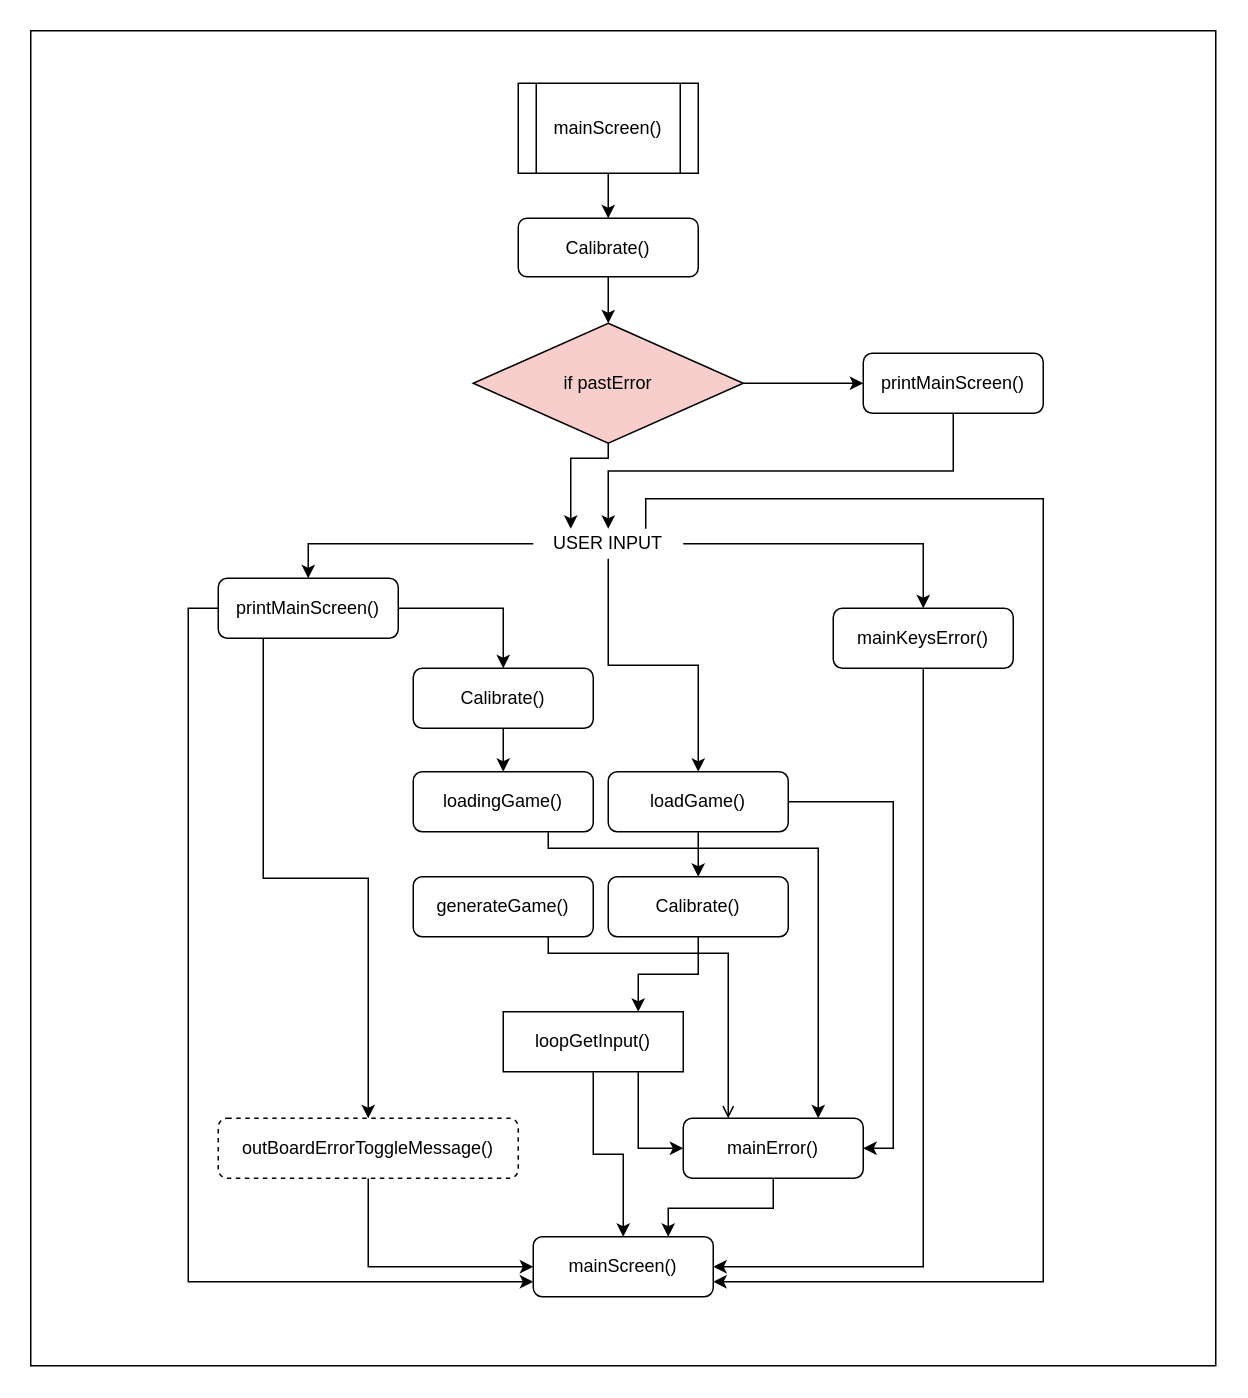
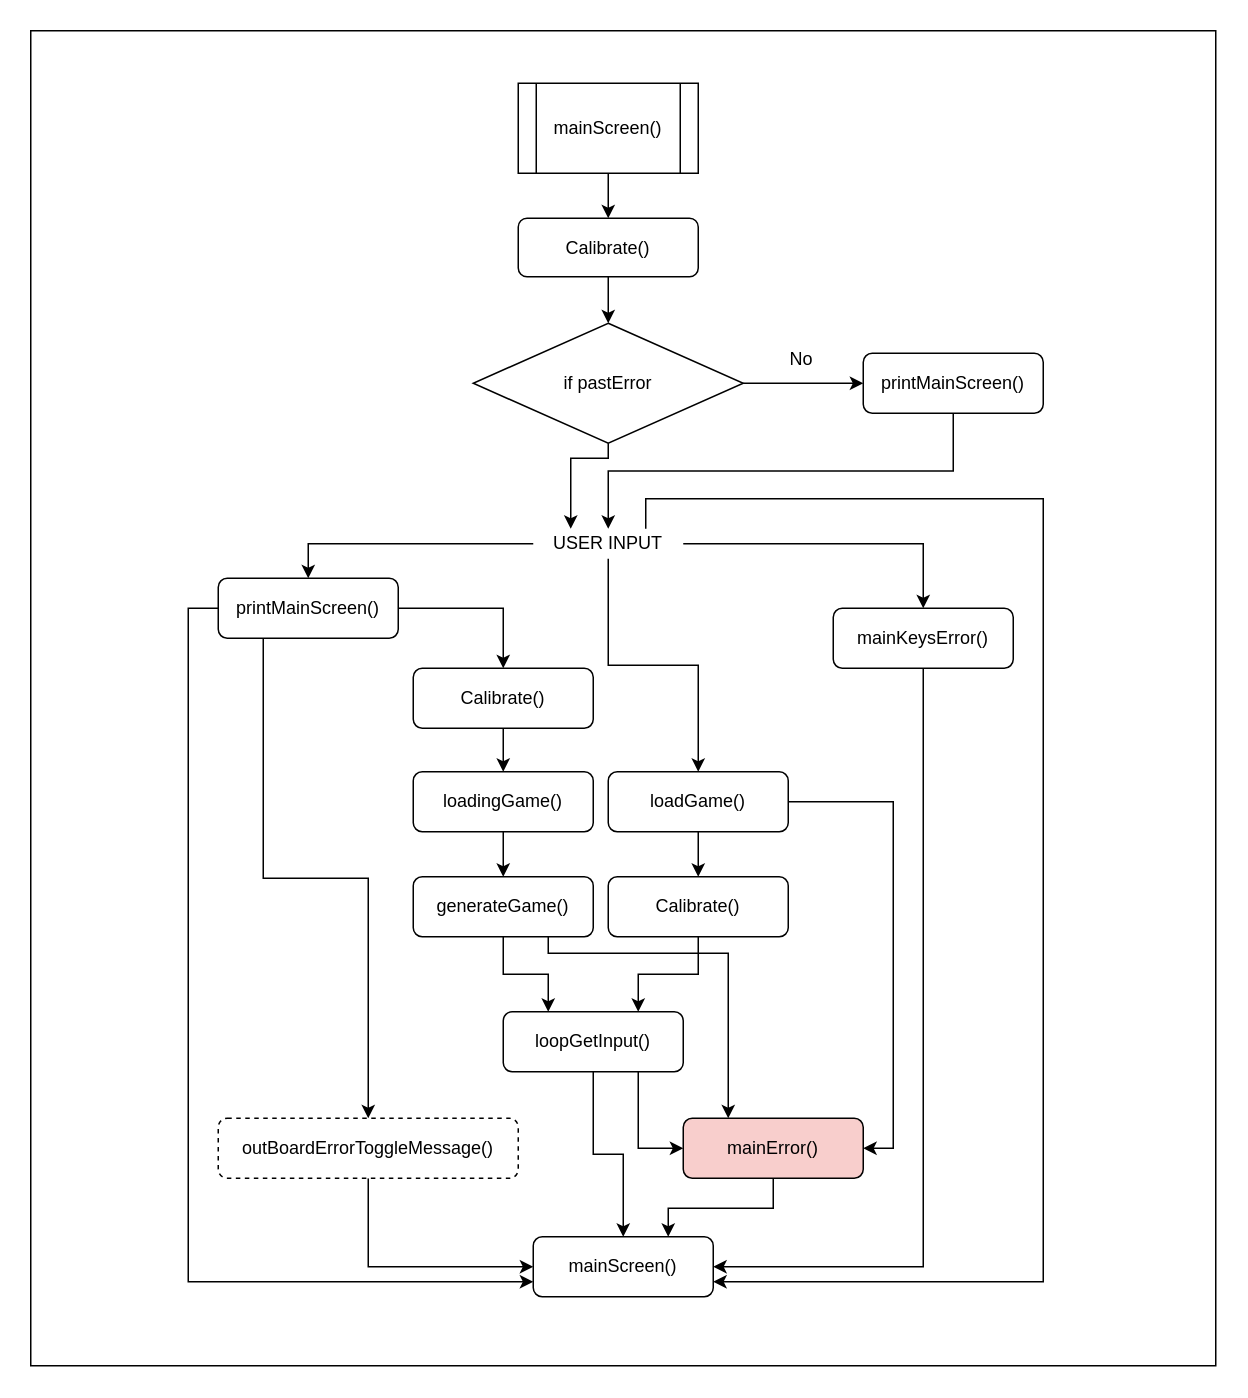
none -> (802, 359)
(608, 383) -> (608, 383)
(805, 848) -> none
none -> (503, 849)
none -> (520, 974)
(593, 1042) -> (593, 1042)
(728, 1109) -> (728, 1107)
(773, 1148) -> (773, 1148)
